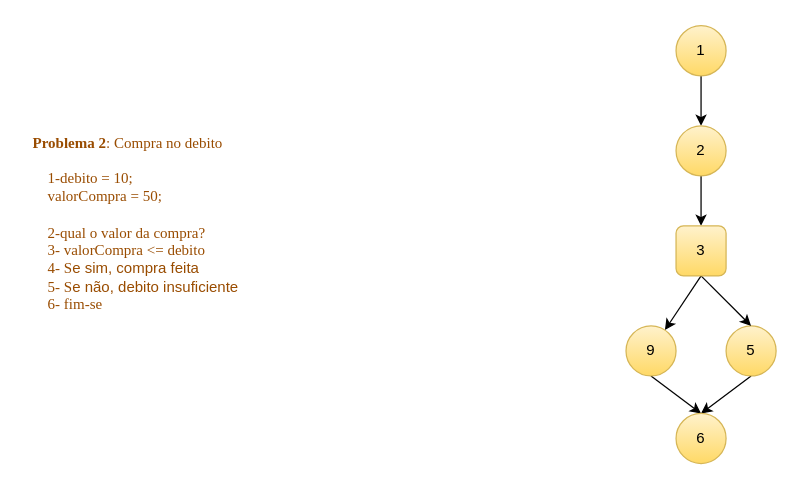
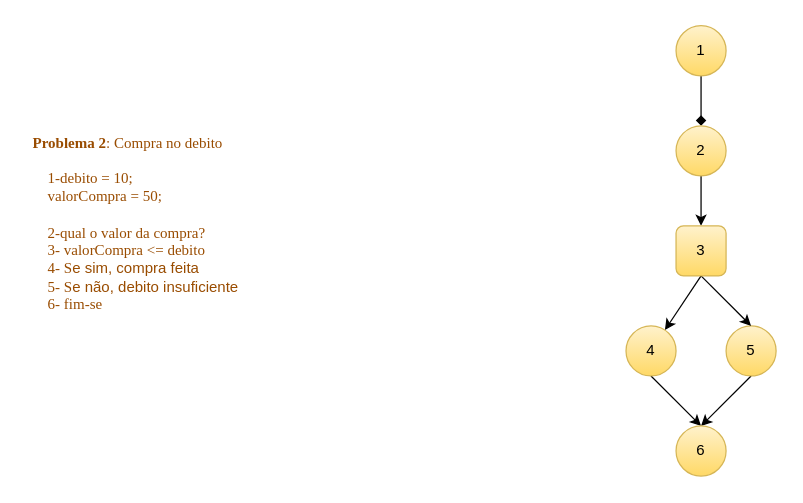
(701, 116) -> (701, 115)
(651, 351) -> (651, 351)
(701, 438) -> (701, 451)
